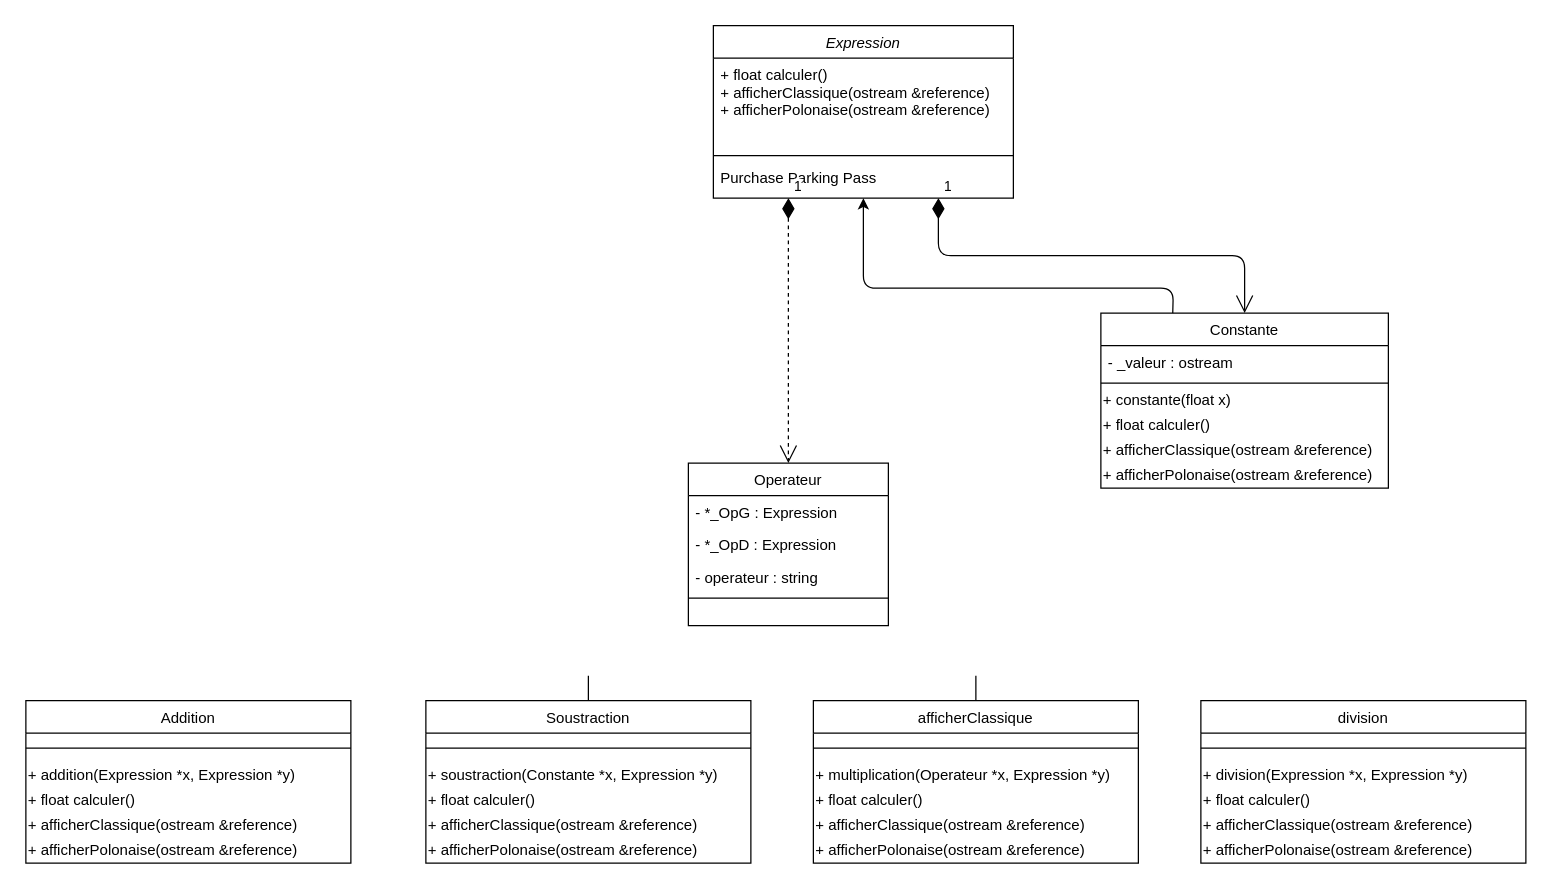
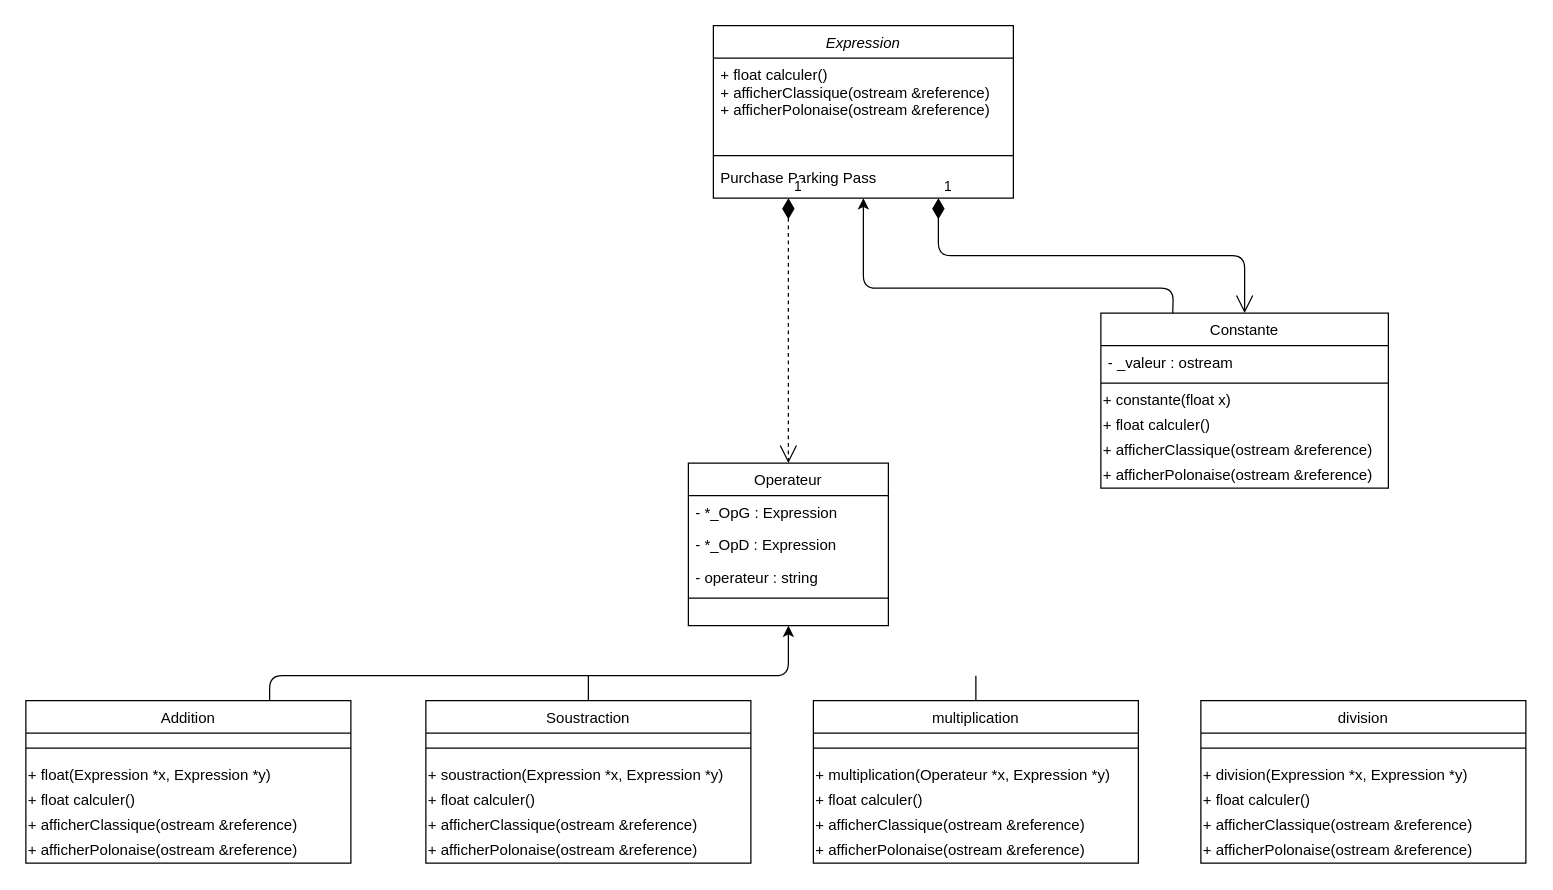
none -> (537, 676)
(975, 718) -> (975, 718)
(179, 776) -> (168, 776)
(595, 776) -> (597, 776)
